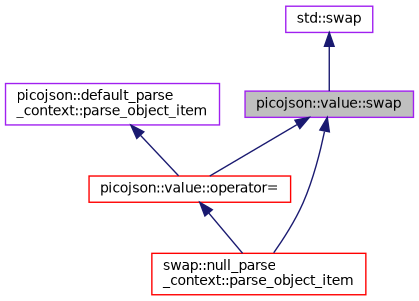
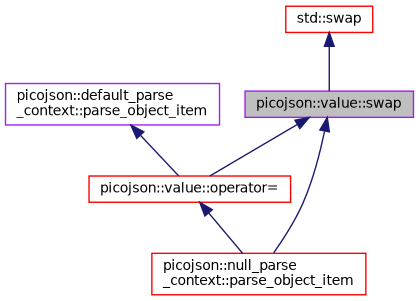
(329, 19) -> (329, 19)
(259, 274) -> (259, 274)
